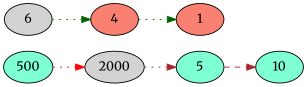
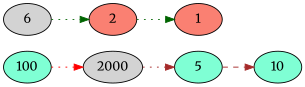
(115, 19) -> (113, 19)
(28, 67) -> (27, 67)
